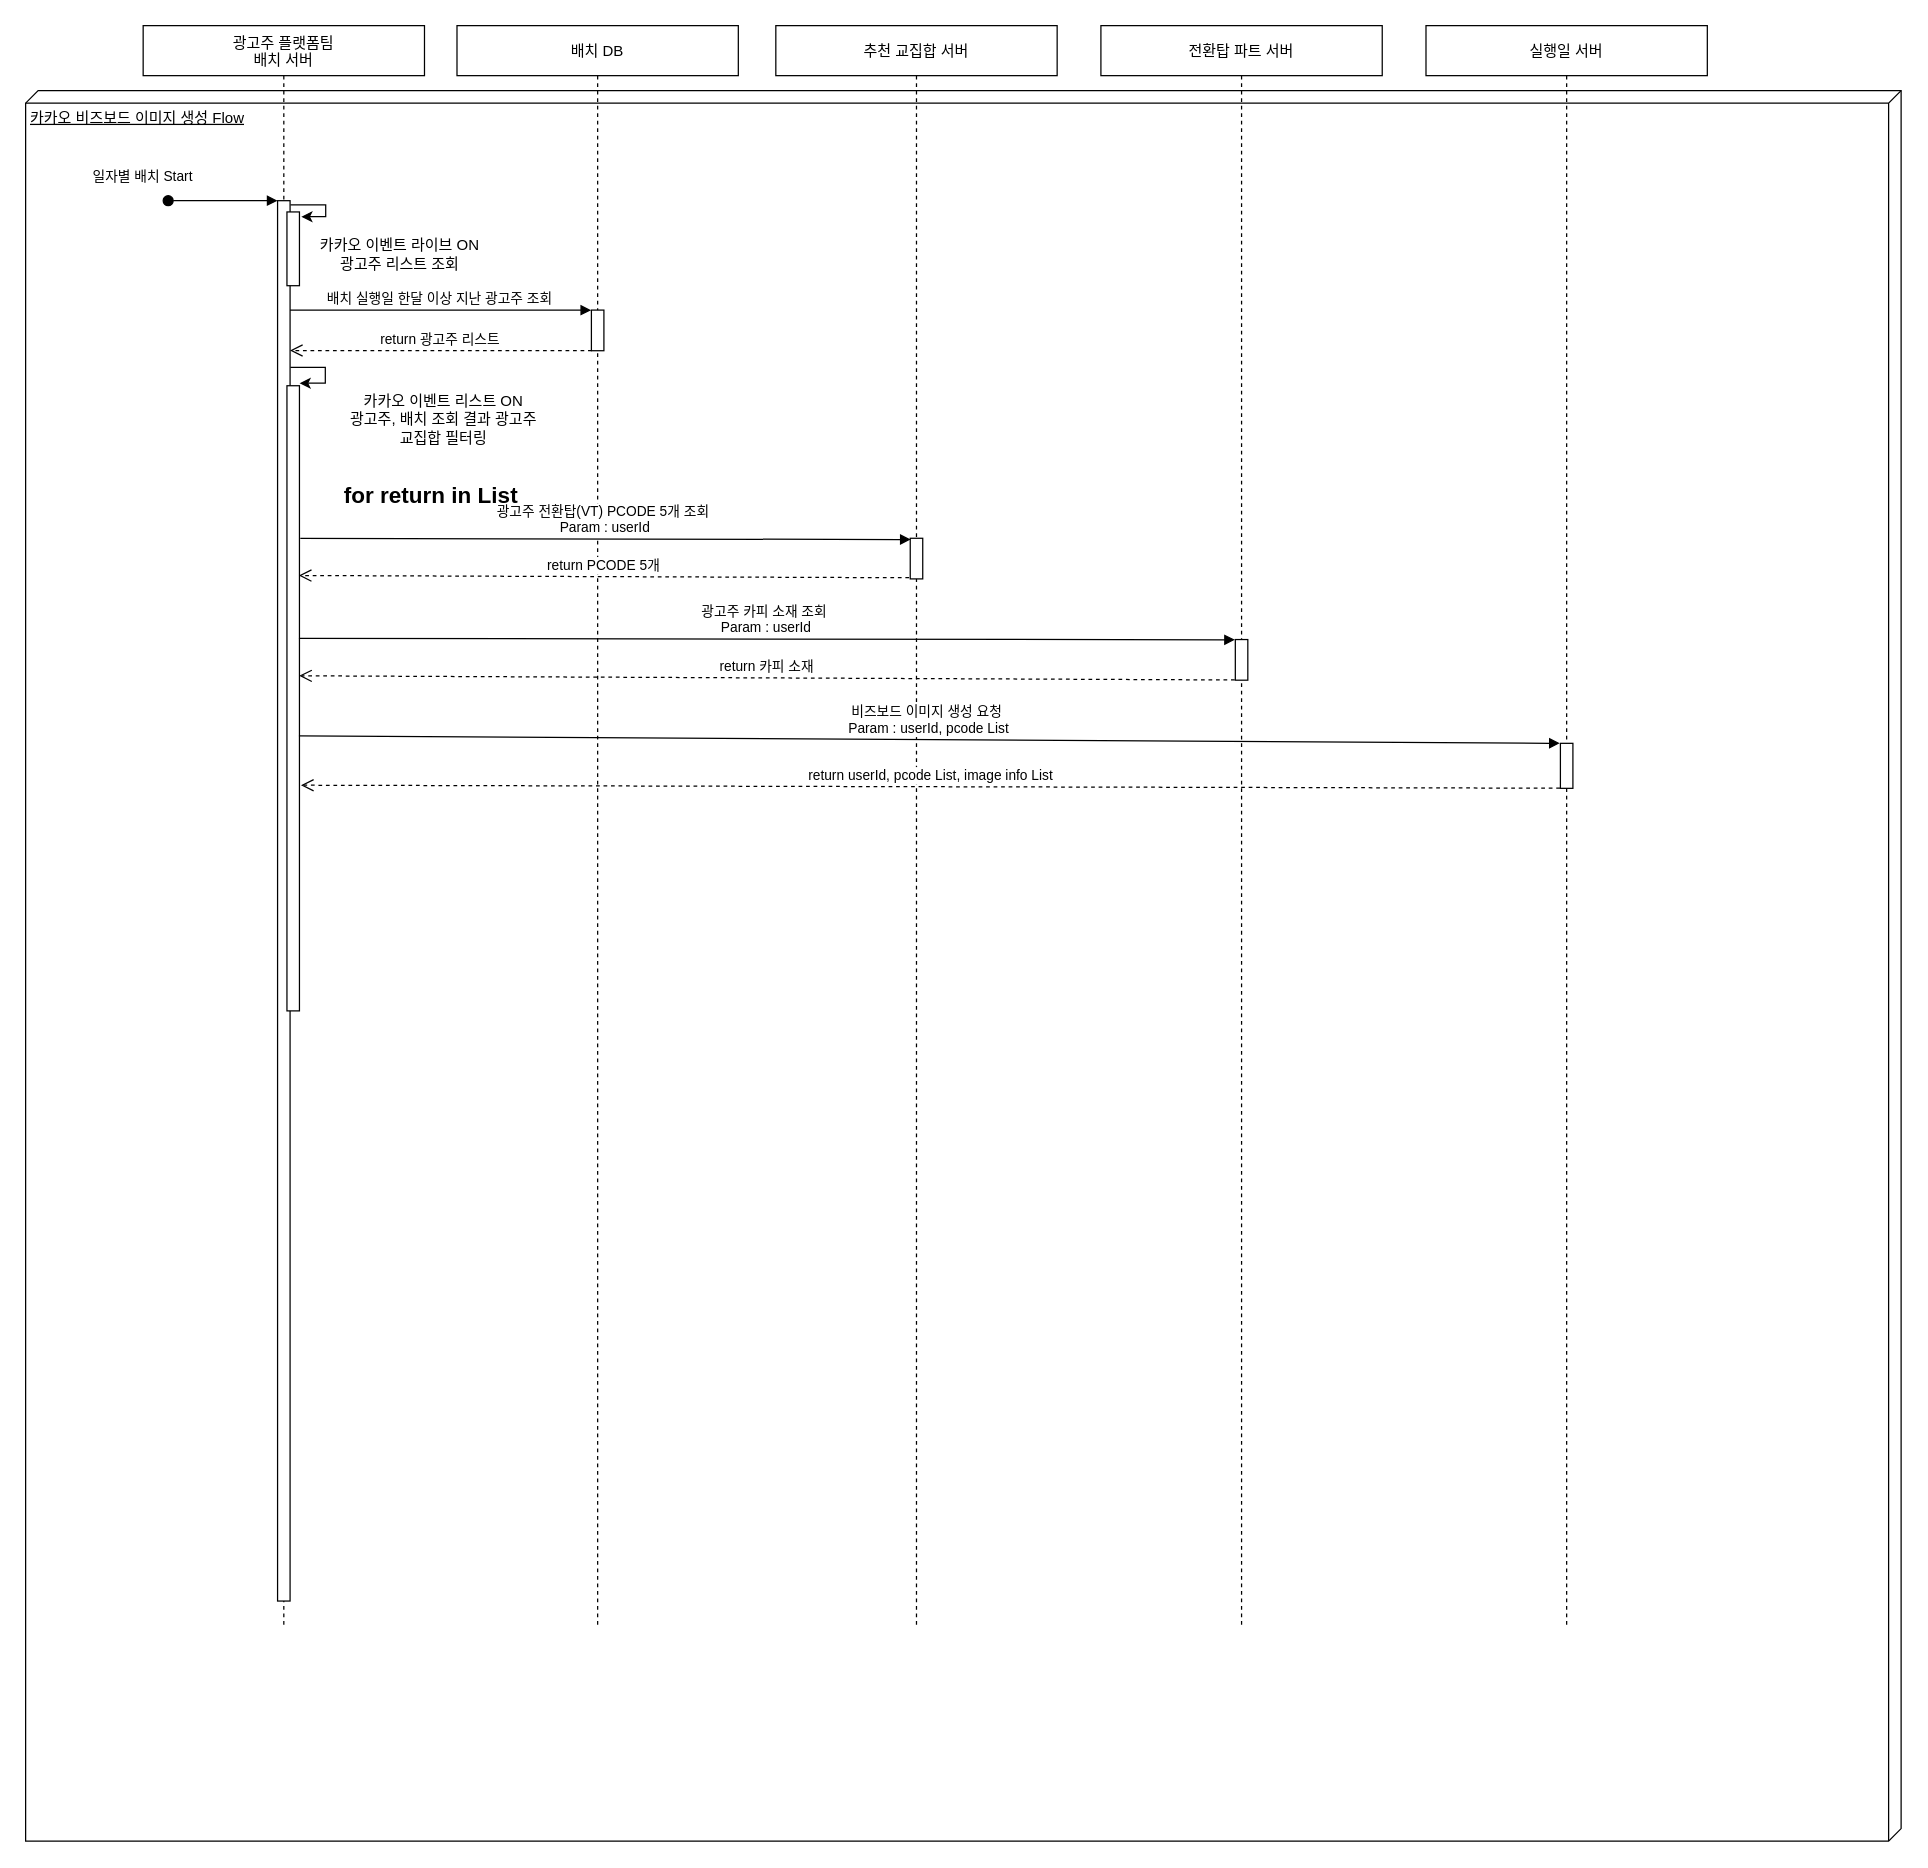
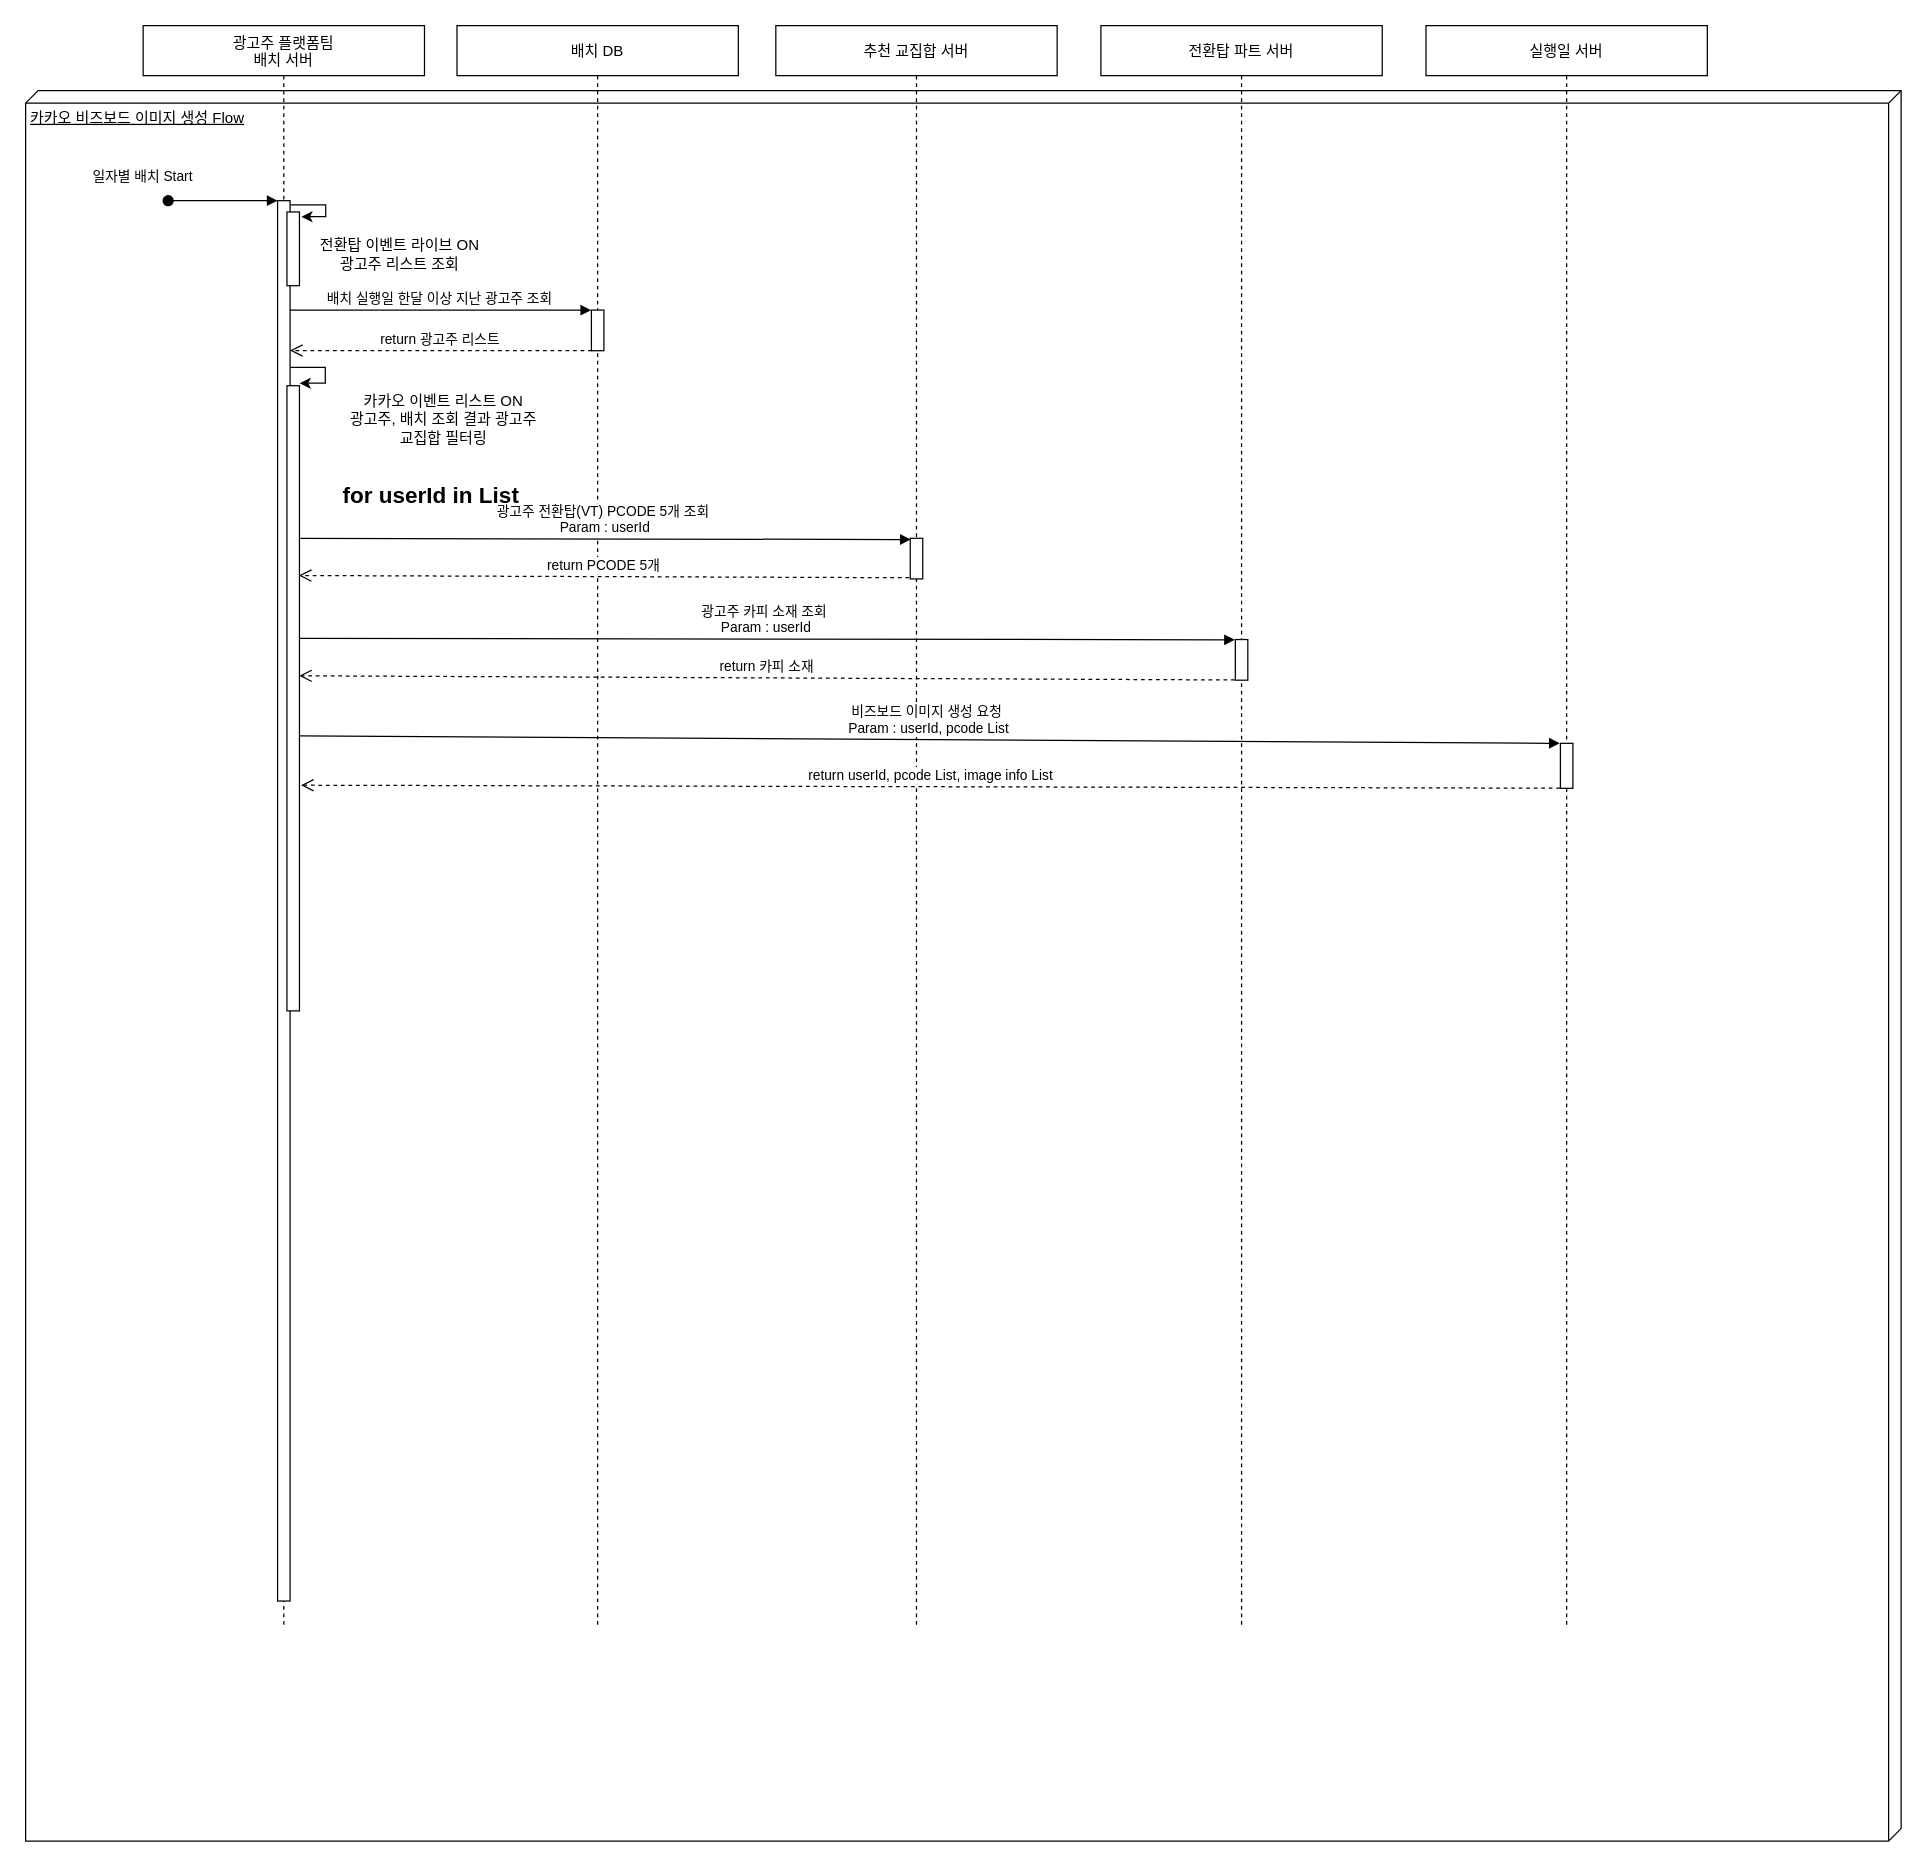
(400, 254) -> (400, 254)
(431, 496) -> (431, 496)
